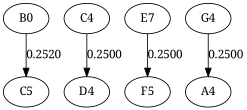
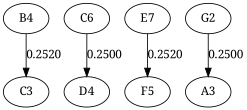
(26, 19) -> (26, 19)
(87, 19) -> (87, 19)
(208, 19) -> (208, 19)
(165, 55) -> (165, 55)
(26, 92) -> (26, 92)
(208, 92) -> (208, 92)
